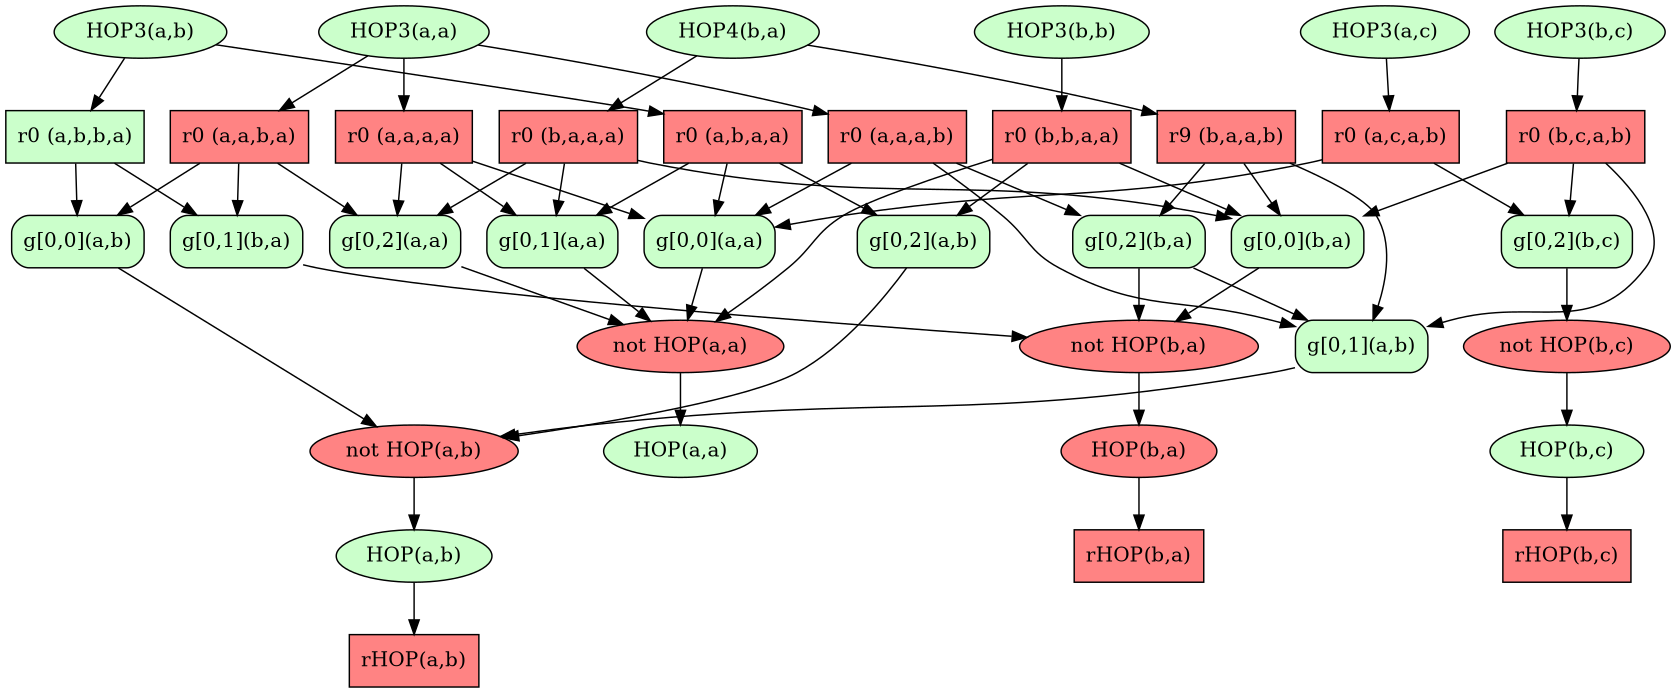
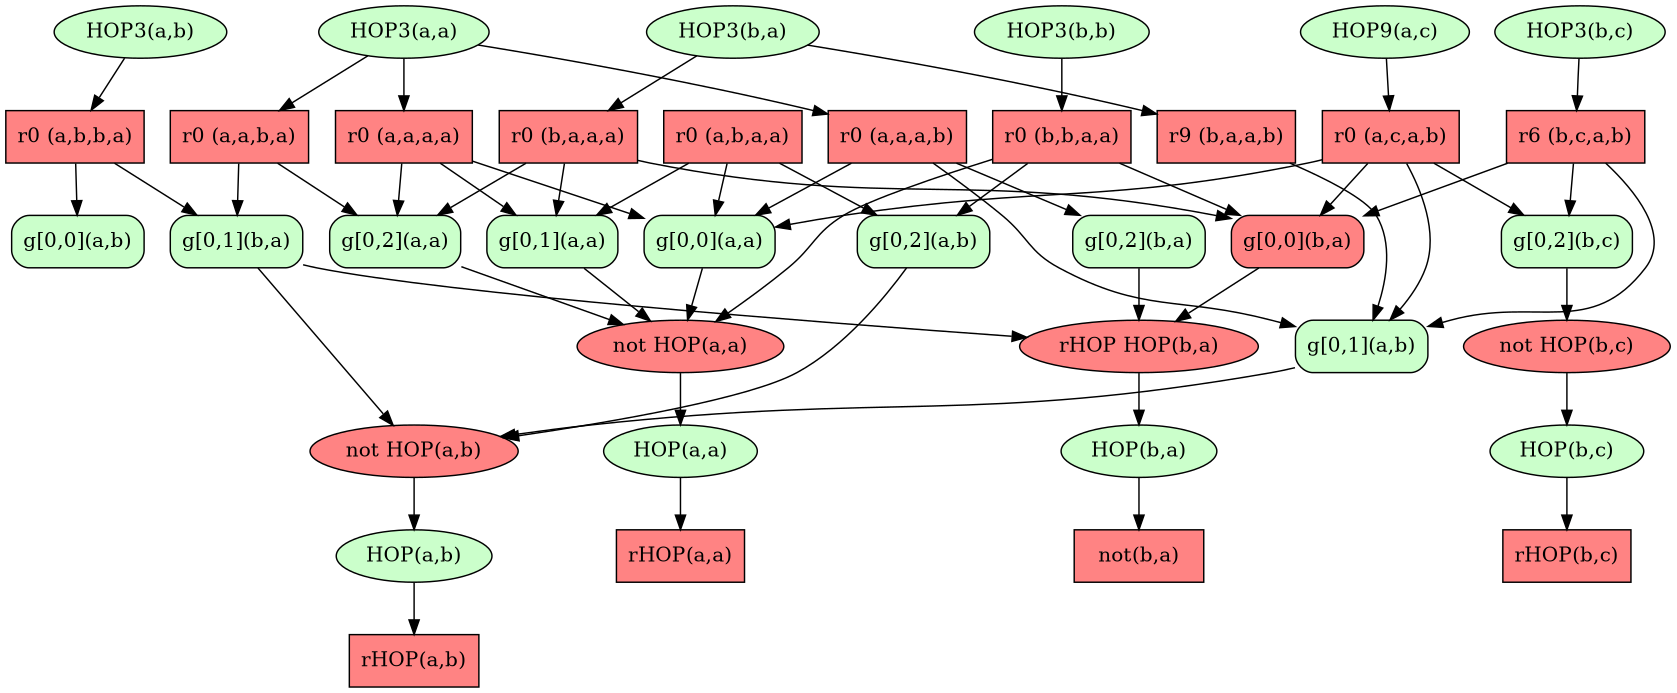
(733, 32) -> (733, 32)
(1385, 32) -> (1385, 32)
(432, 77) -> none
(75, 137) -> (75, 137)
(1576, 137) -> (1576, 137)
(1258, 183) -> (1350, 183)
(167, 184) -> none
(1187, 184) -> none
(1298, 242) -> (1298, 242)
(1244, 291) -> (1430, 238)
(241, 343) -> (321, 341)
(1139, 346) -> (1139, 346)
(1139, 451) -> (1139, 451)
none -> (680, 556)
(1139, 556) -> (1139, 556)
